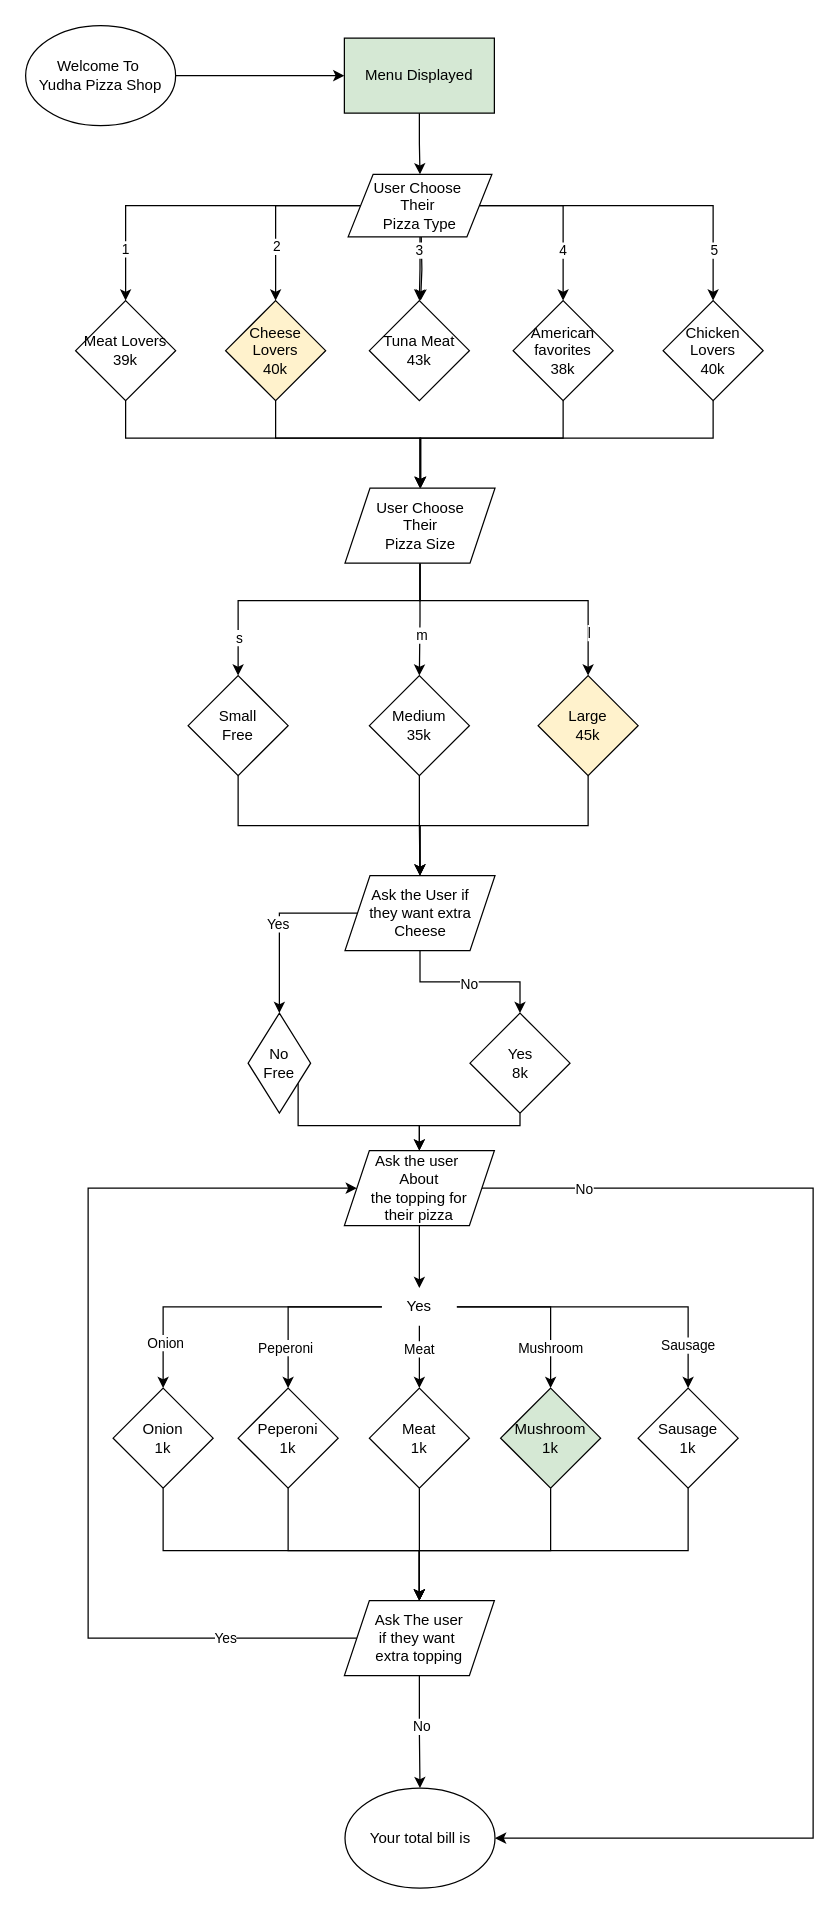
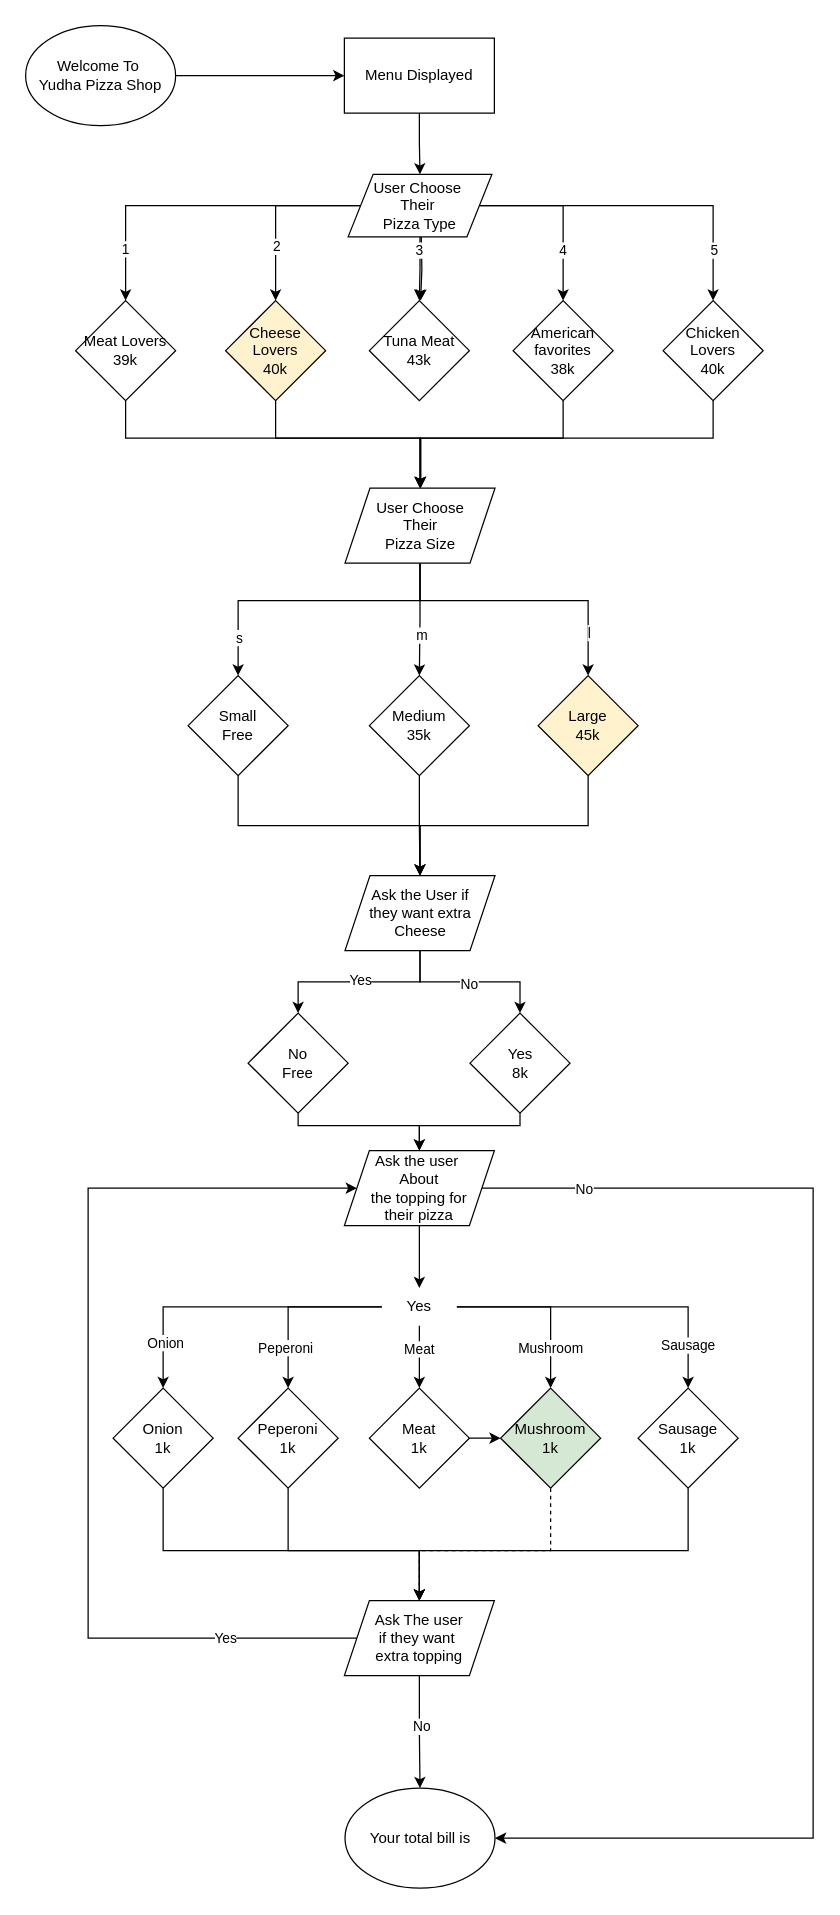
(419, 76) -> (419, 76)
(279, 1063) -> (298, 1063)
(419, 1517) -> (489, 1438)
(551, 1518) -> (551, 1518)
